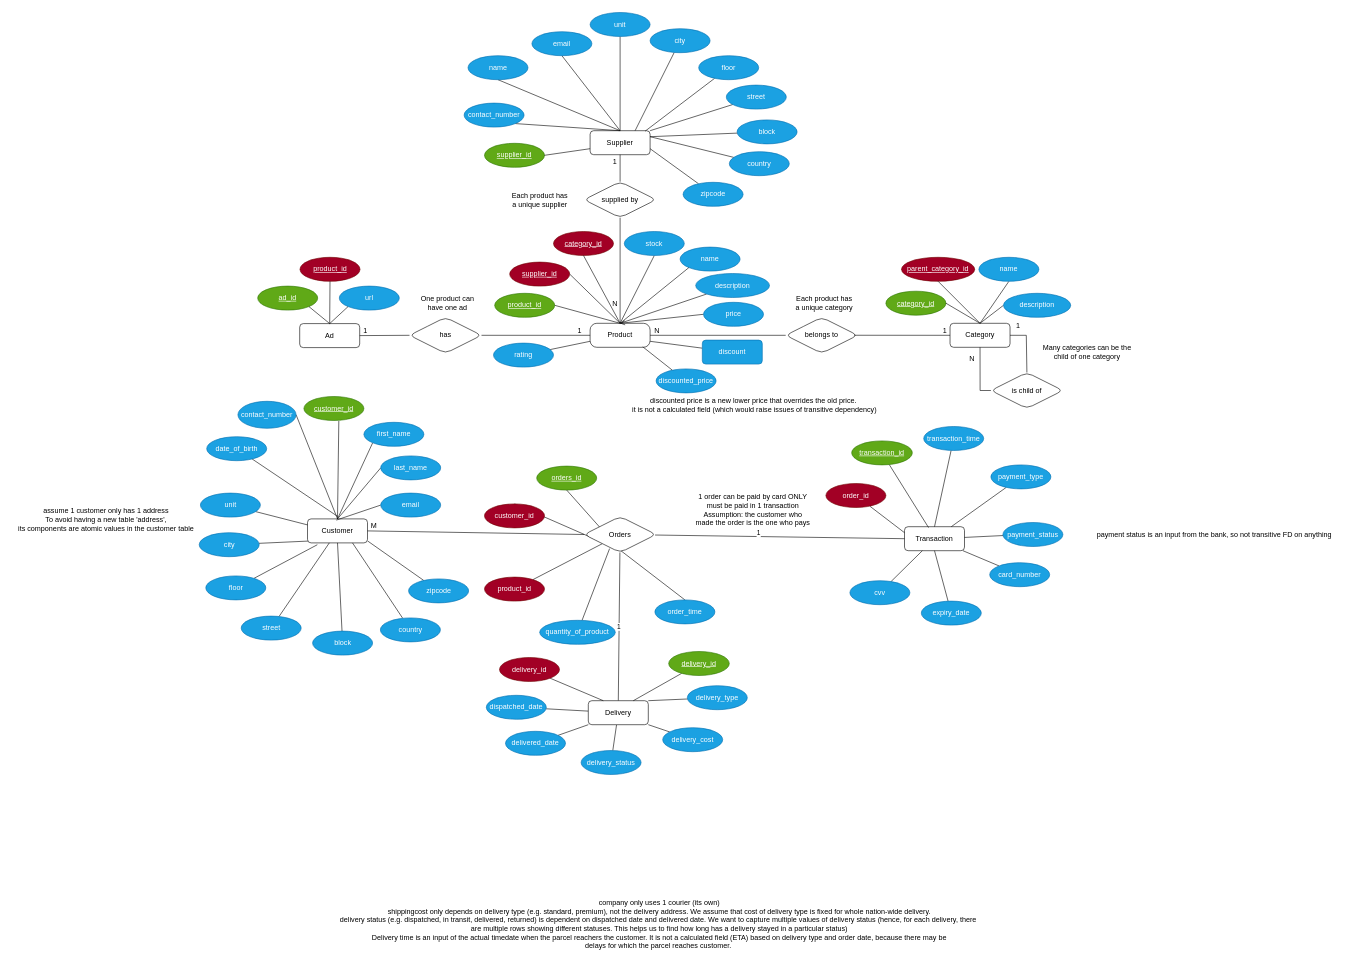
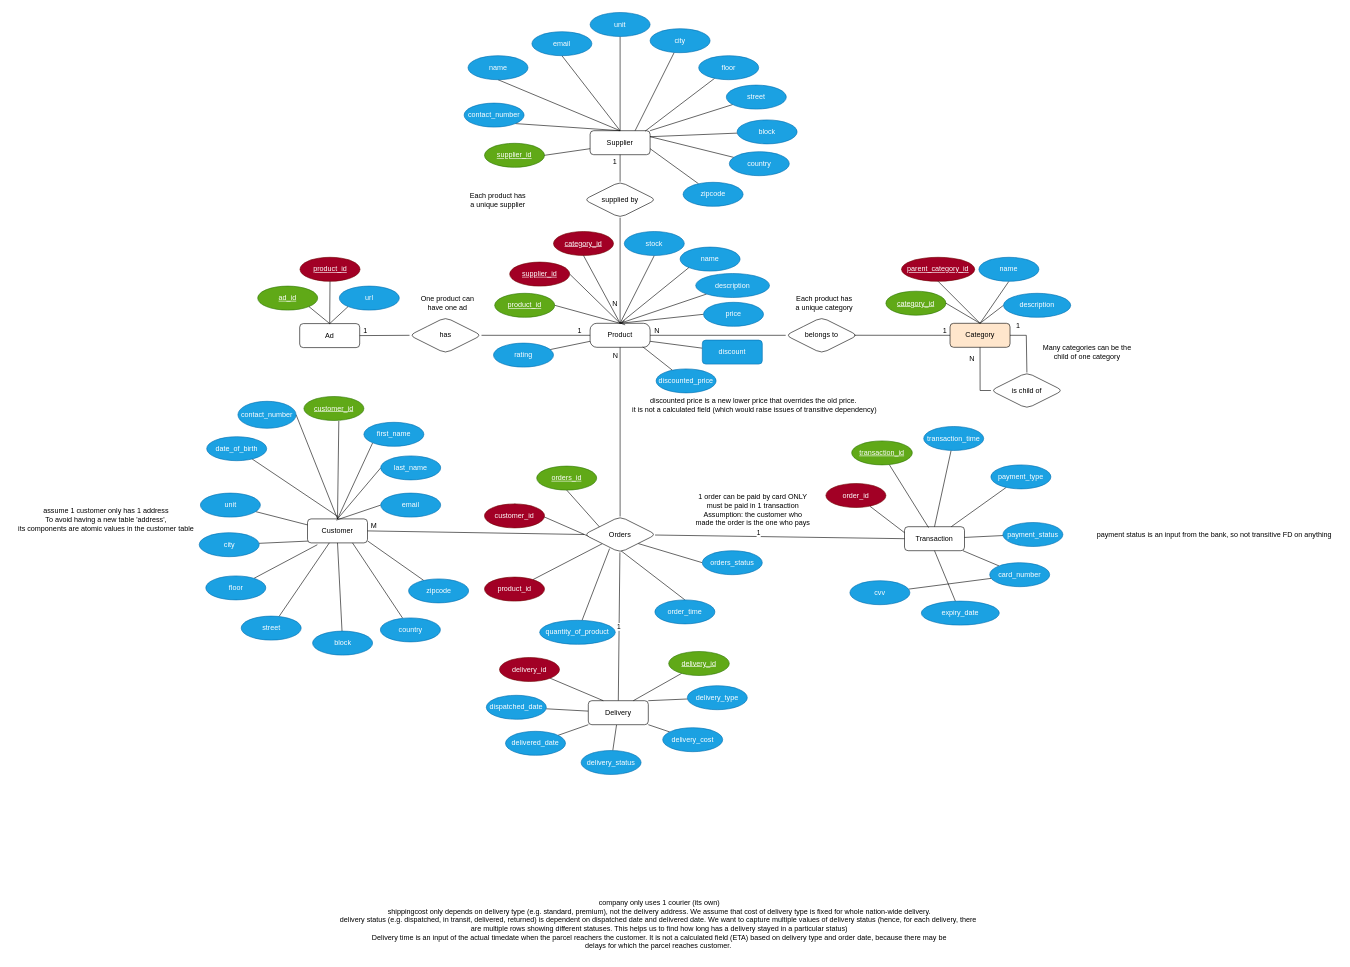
(540, 200) -> (498, 200)
(980, 335) -> (980, 335)
none -> (620, 432)
none -> (671, 553)
none -> (732, 563)
(906, 566) -> (950, 583)
(951, 613) -> (960, 613)
